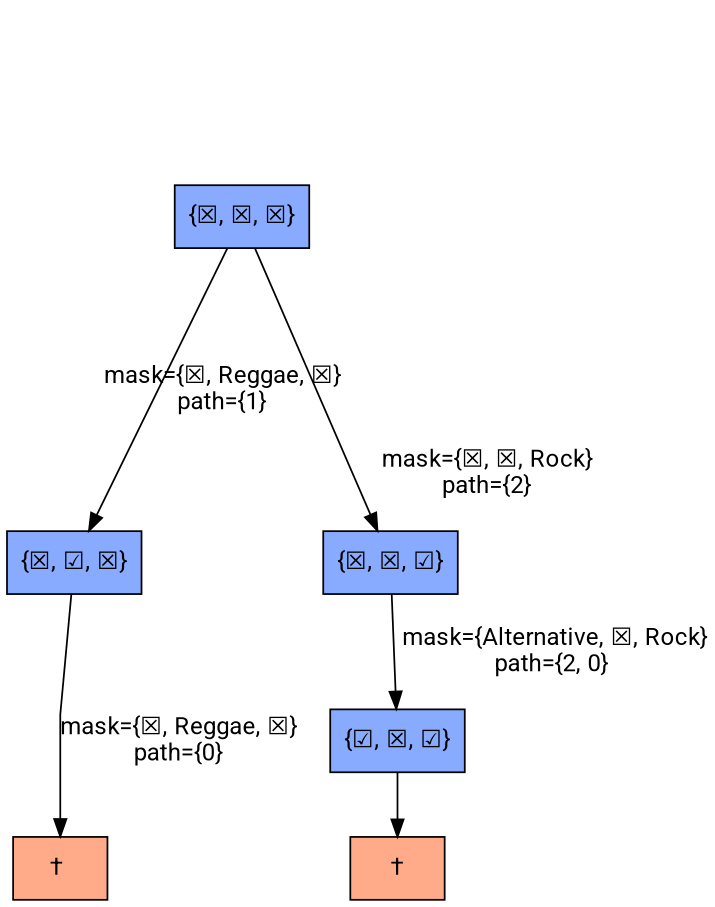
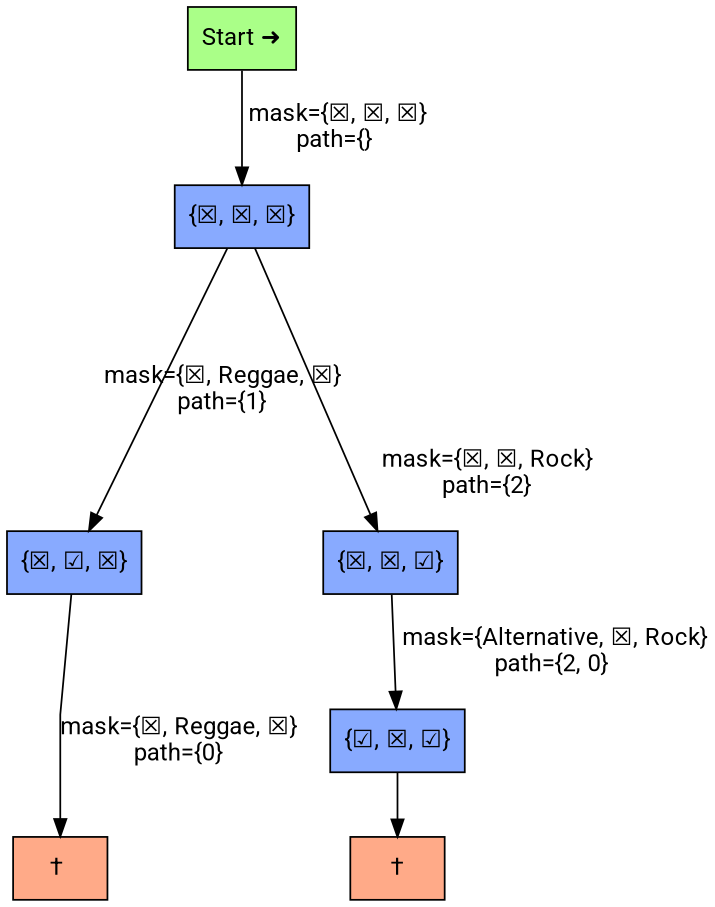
none -> (242, 38)
